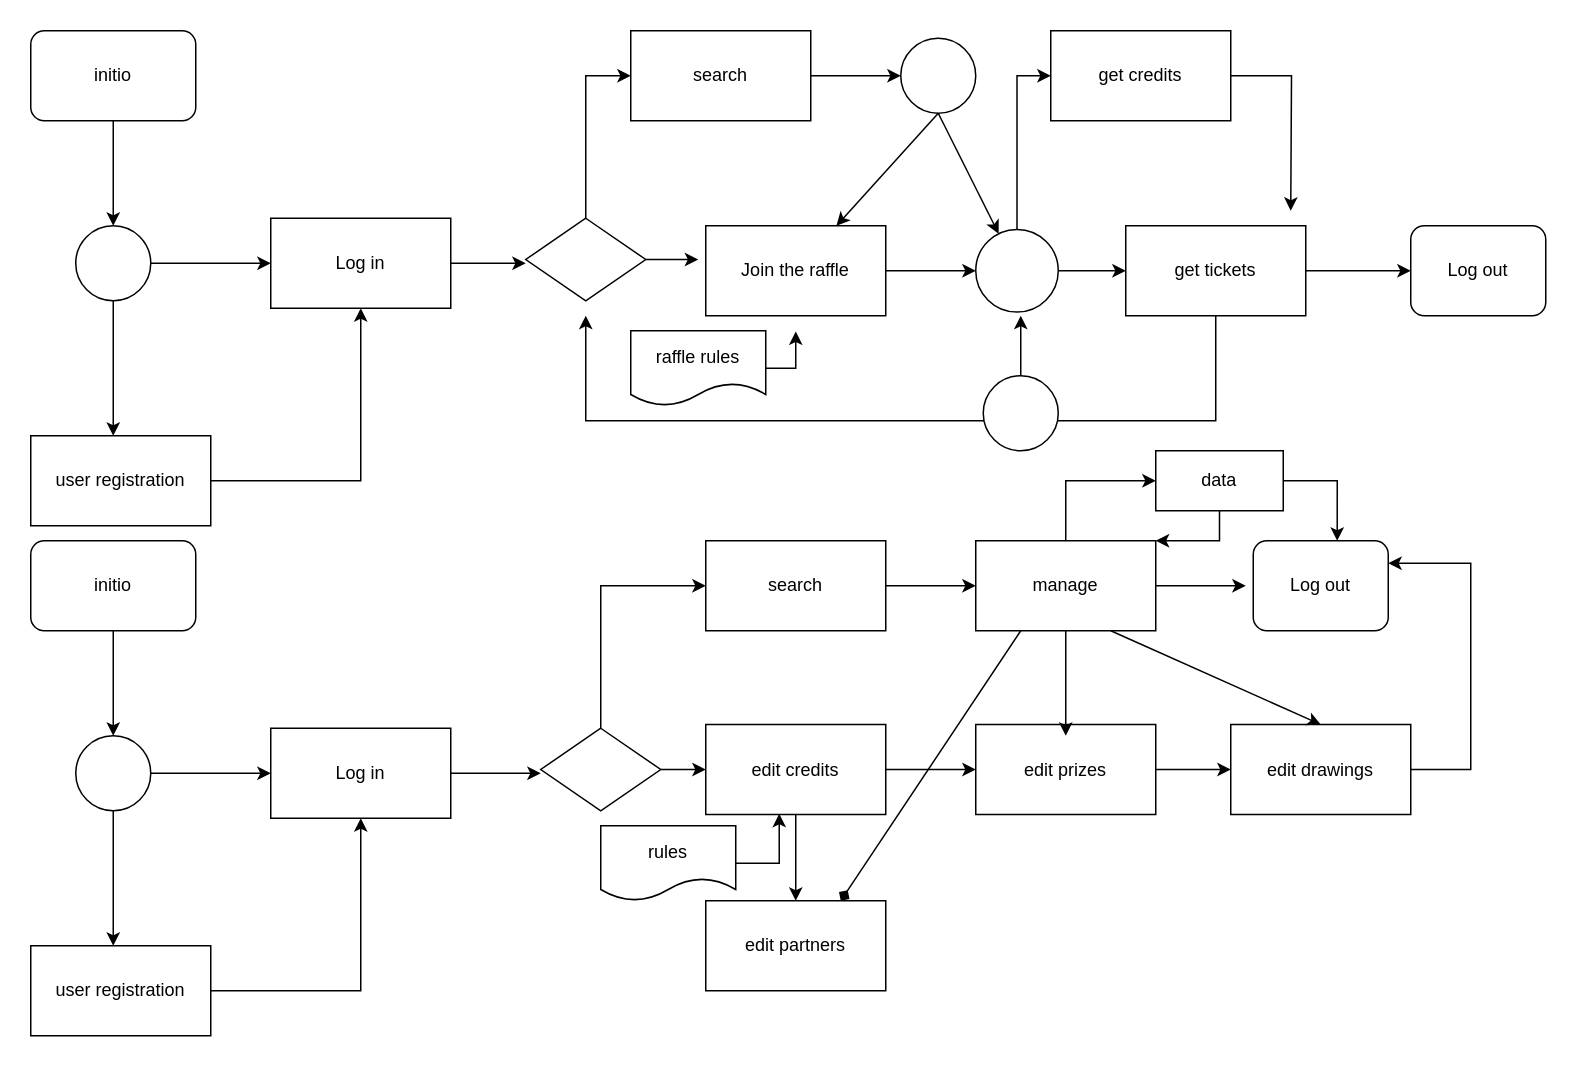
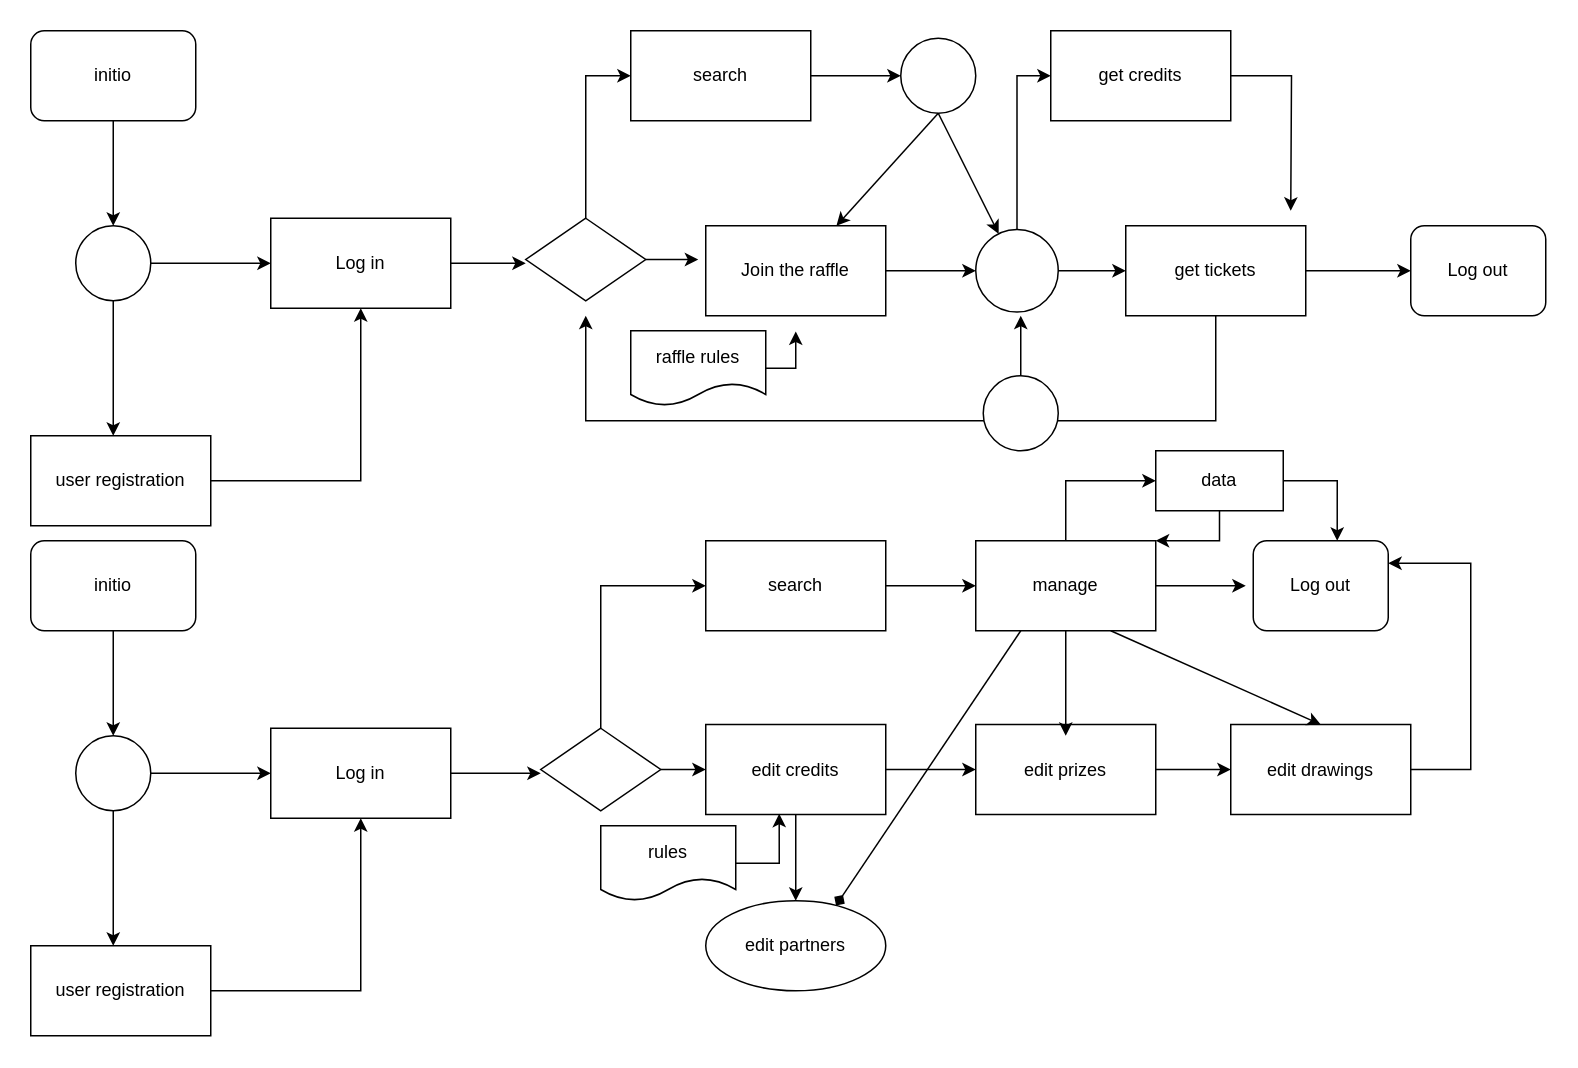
(796, 946) -> (796, 946)
